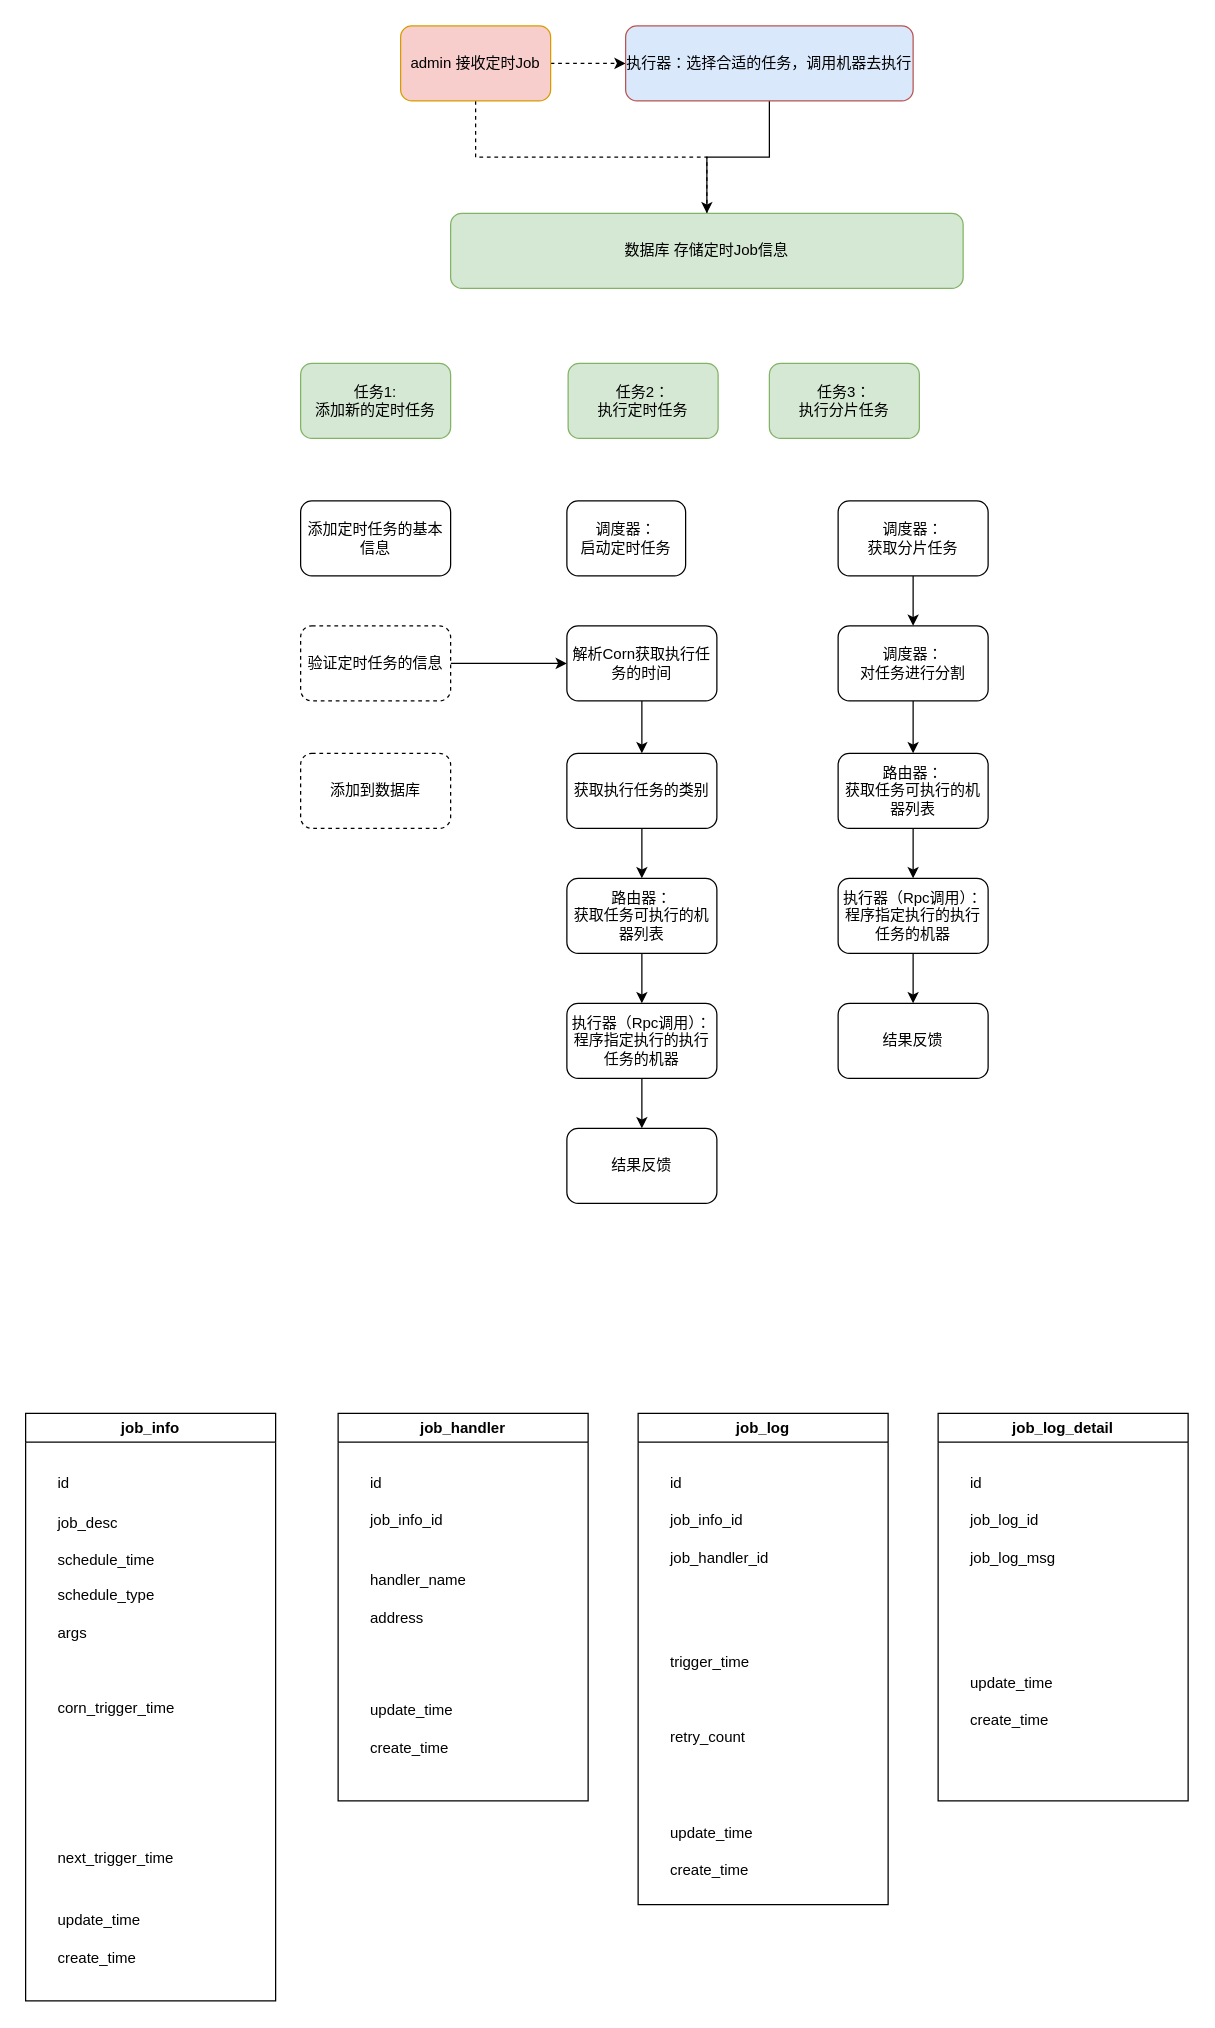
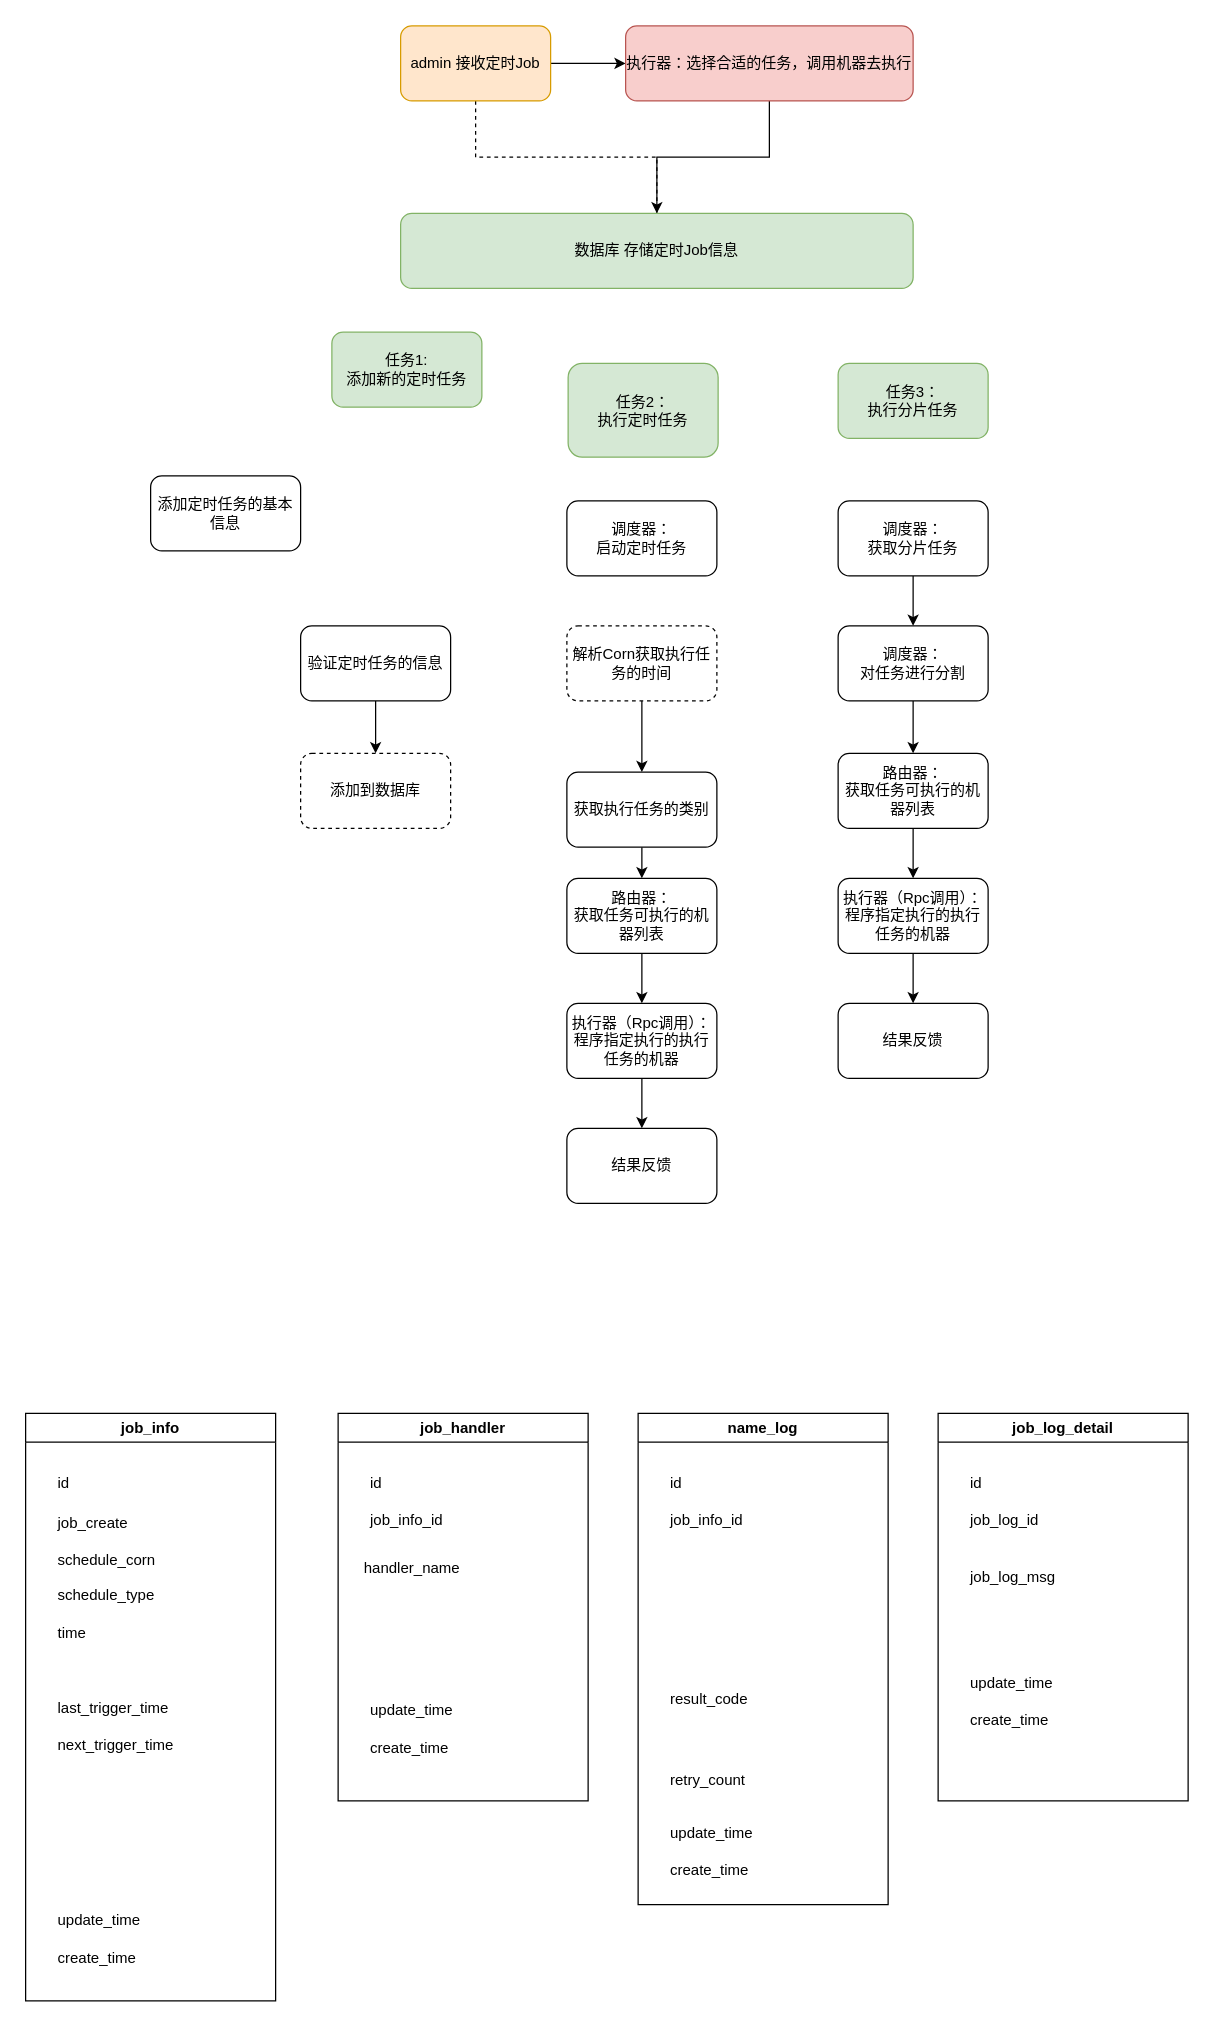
(476, 63) -> (476, 63)
(585, 63) -> (585, 63)
(769, 63) -> (769, 63)
(707, 251) -> (657, 251)
(376, 401) -> (407, 369)
(643, 401) -> (643, 410)
(844, 401) -> (913, 401)
(376, 538) -> (226, 513)
(626, 538) -> (642, 538)
(376, 663) -> (376, 663)
(505, 663) -> (376, 723)
(642, 663) -> (642, 663)
(642, 791) -> (642, 809)
(763, 1428) -> (763, 1428)
(91, 1523) -> (100, 1523)
(751, 1557) -> none
(1051, 1557) -> (1051, 1576)
(108, 1560) -> (110, 1560)
(476, 1579) -> (469, 1567)
(476, 1617) -> none
(74, 1633) -> (72, 1633)
(751, 1661) -> none
none -> (751, 1698)
(125, 1708) -> (123, 1708)
(751, 1736) -> (751, 1779)
(138, 1857) -> (138, 1744)
